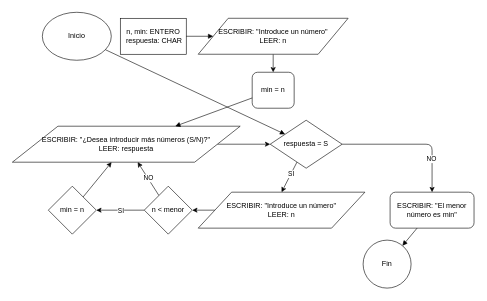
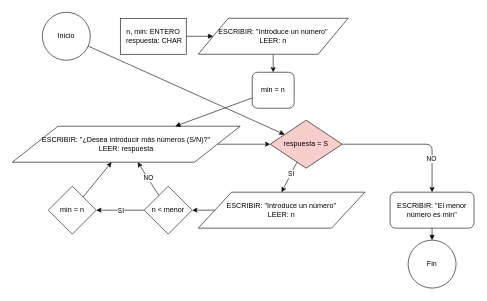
(77, 36) -> (66, 36)
(306, 144) -> (306, 144)
(387, 264) -> (432, 264)
